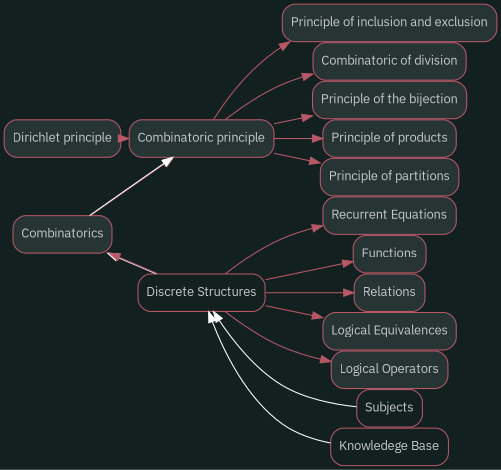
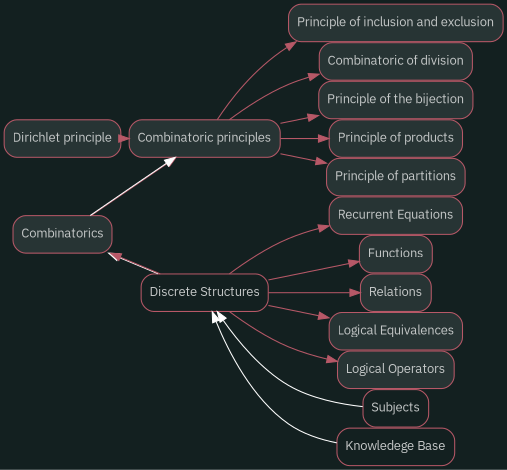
(202, 139) -> (205, 139)
